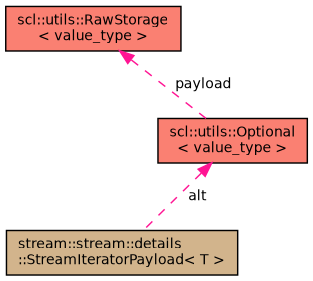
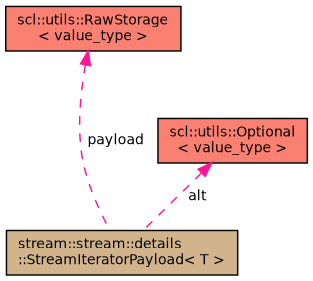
(169, 89) -> (81, 150)
